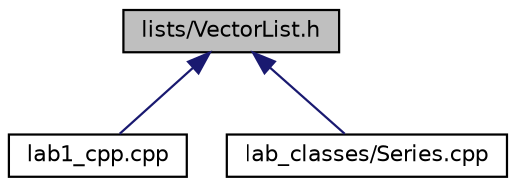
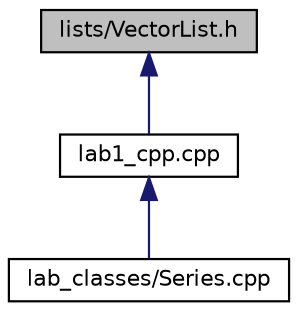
(307, 101) -> (149, 230)
